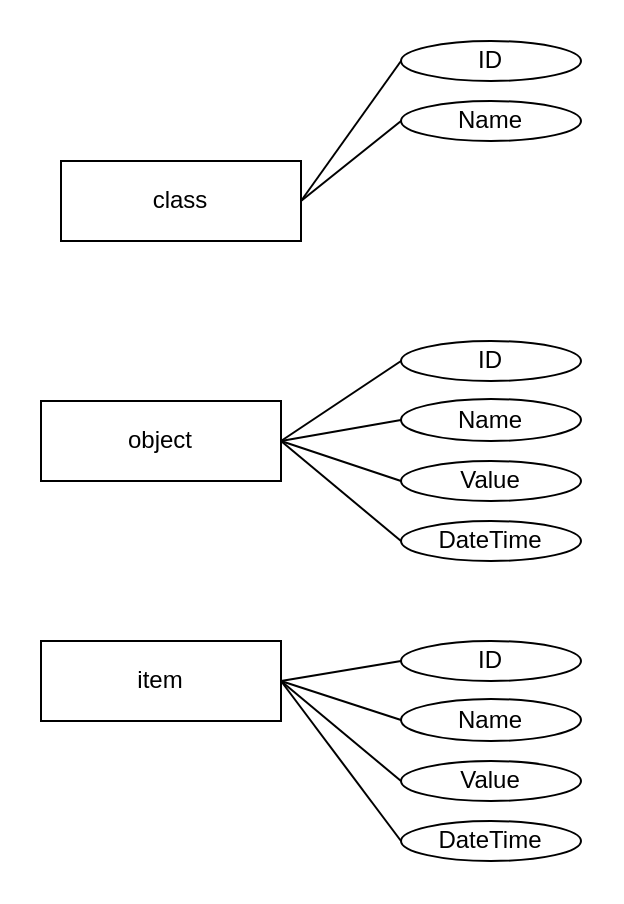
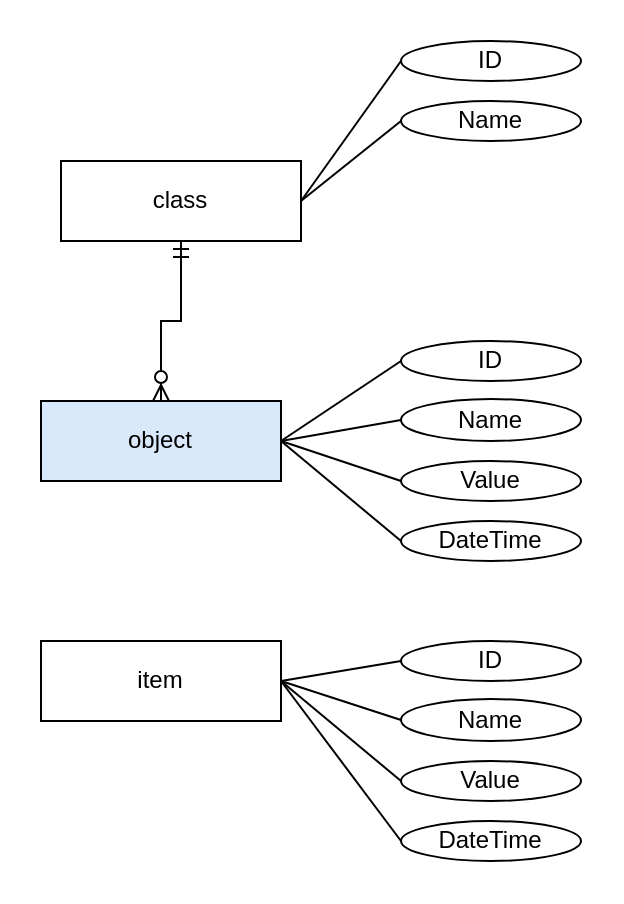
none -> (171, 321)
(161, 441) -> (161, 441)
